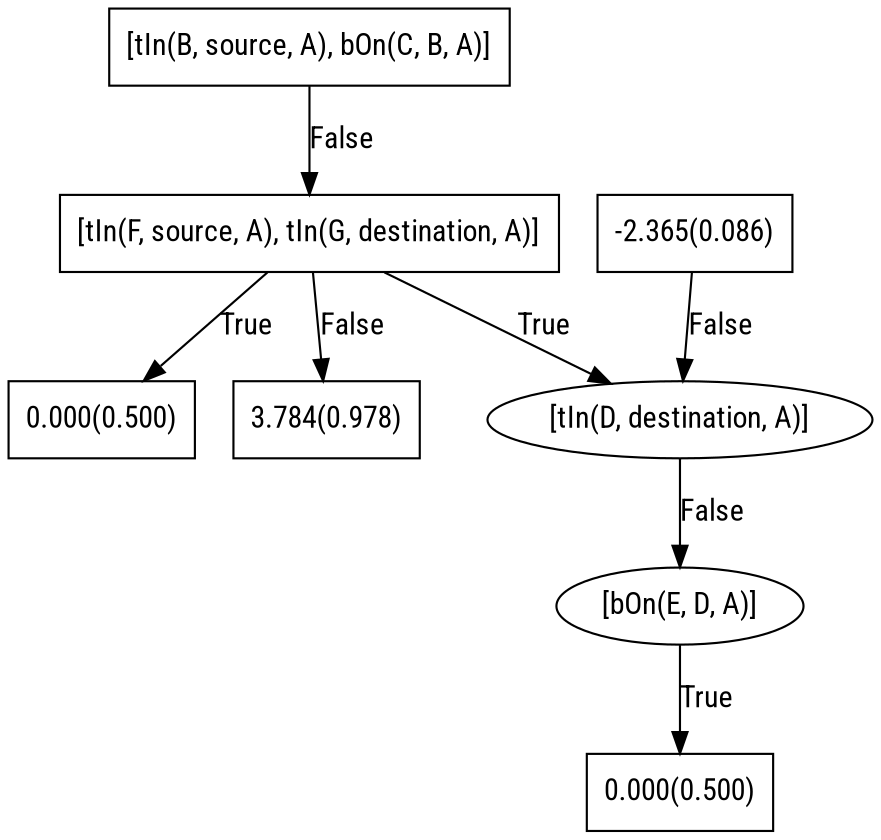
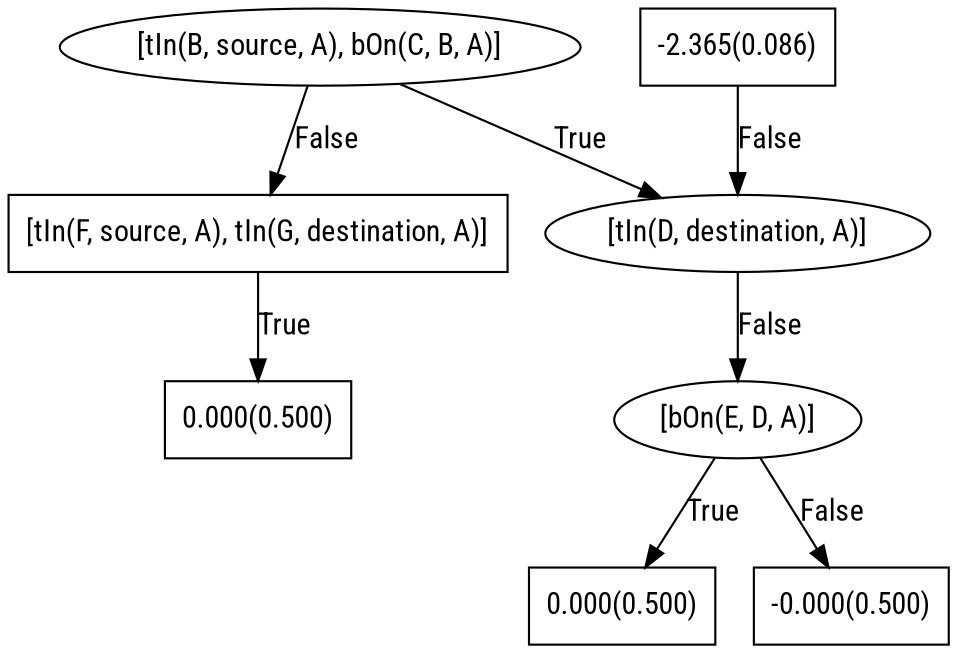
(309, 47) -> (320, 47)
(488, 323) -> (521, 137)
(327, 420) -> none
none -> (851, 606)
